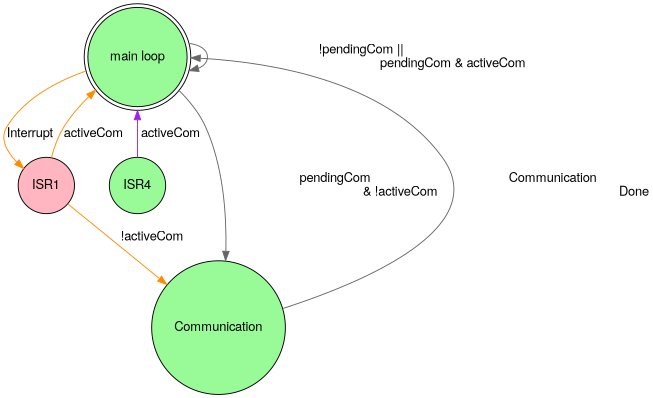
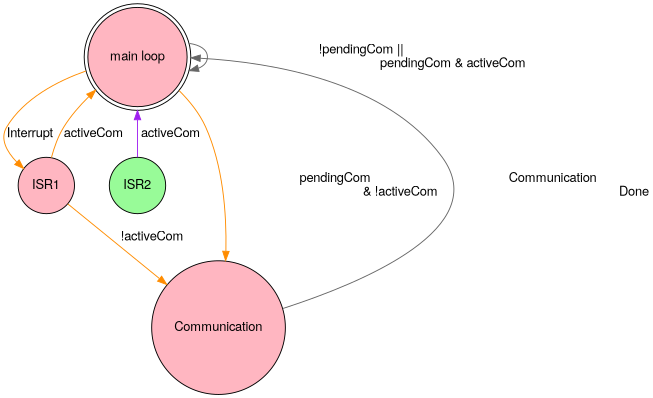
(137, 57) -> (137, 57)
(218, 166) -> (218, 166)
(137, 185) -> (137, 185)
(219, 328) -> (219, 328)
